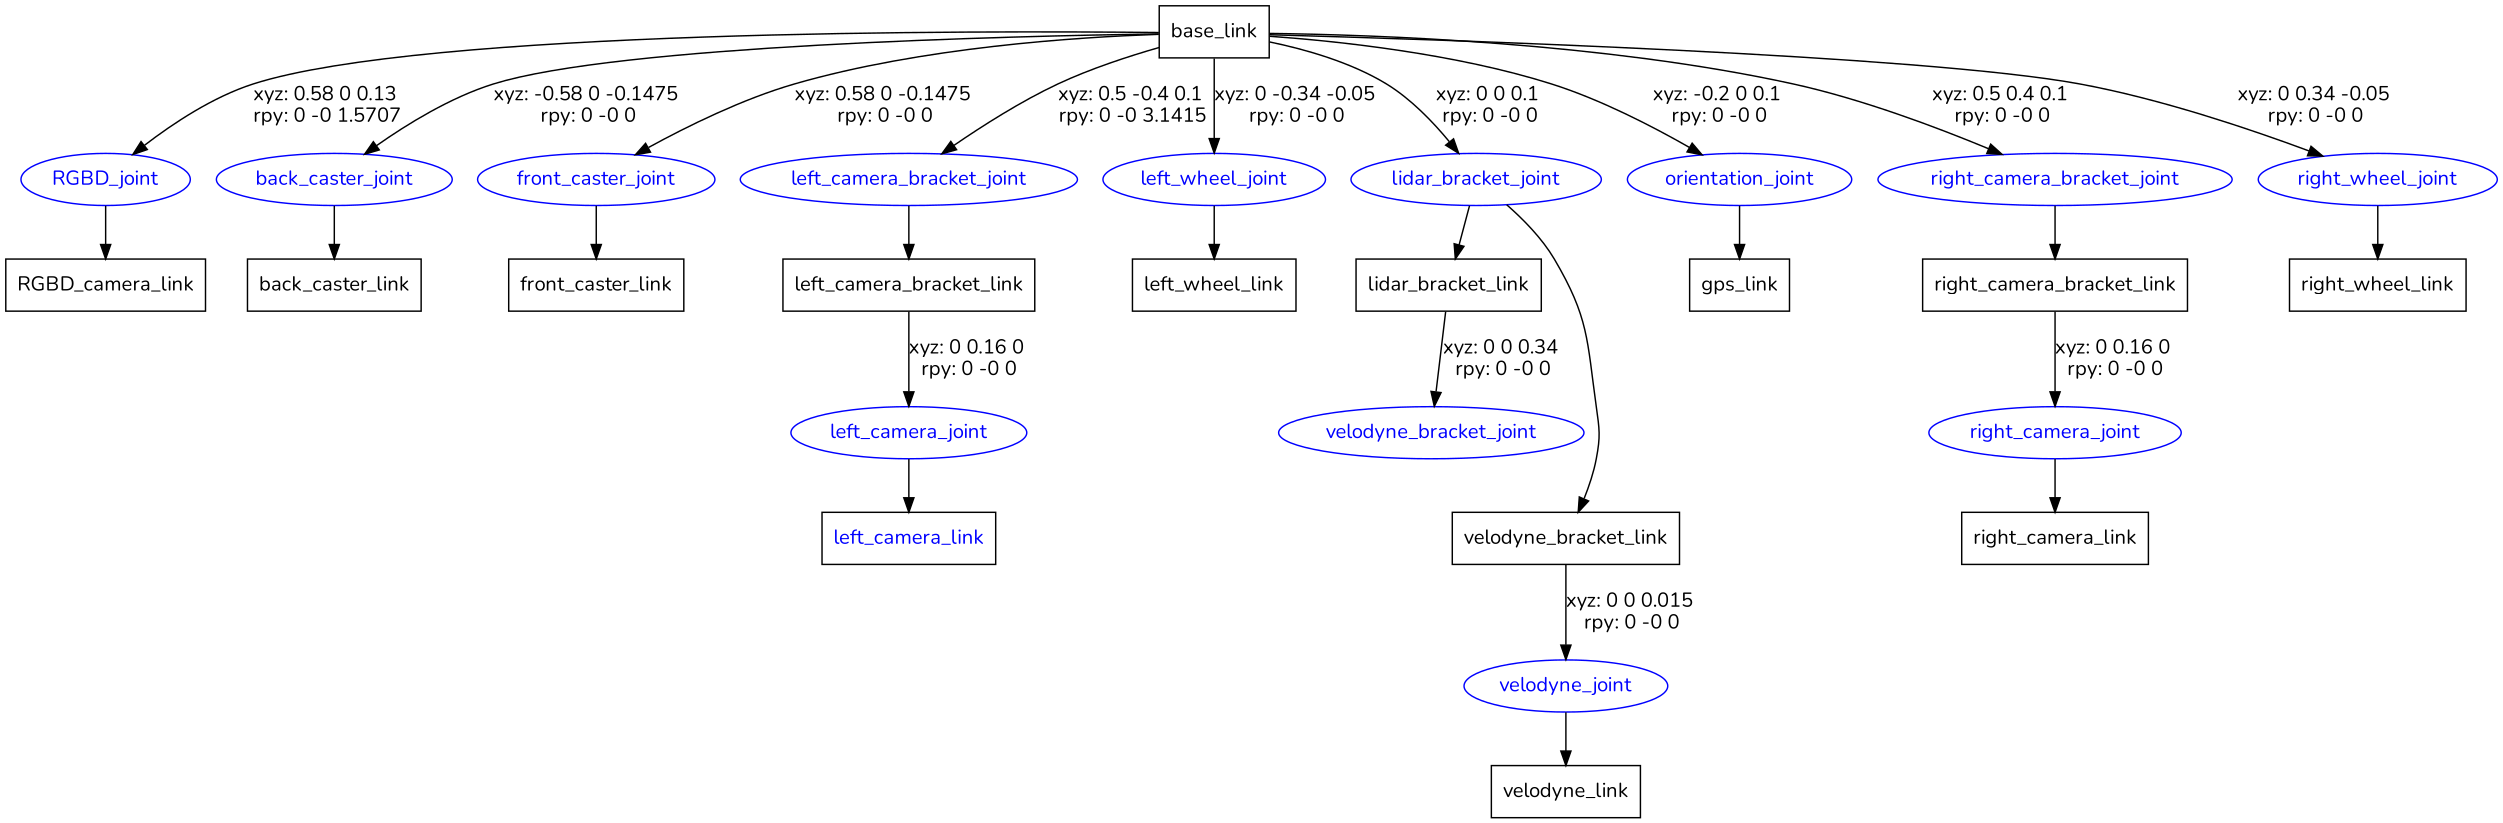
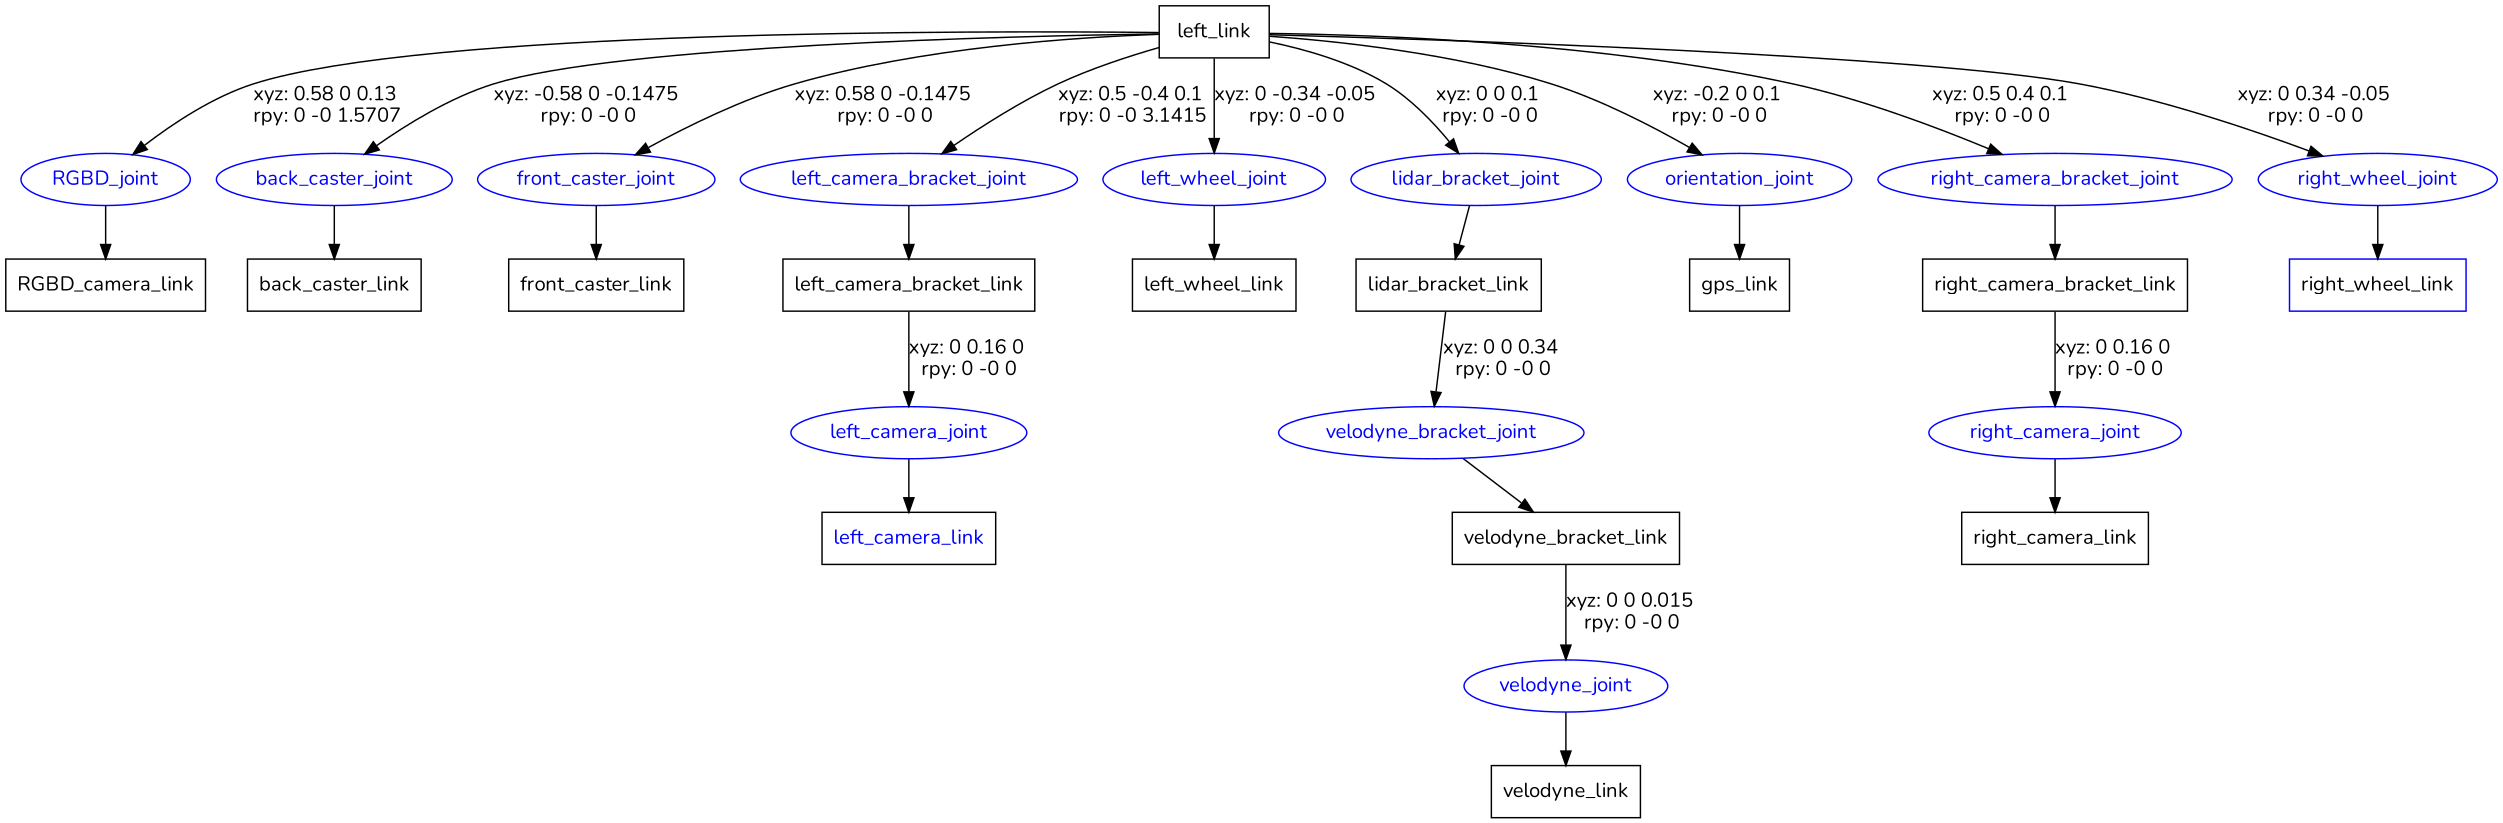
(1214, 32) -> (1214, 32)
(2378, 285) -> (2378, 285)
(1587, 341) -> (1492, 481)
